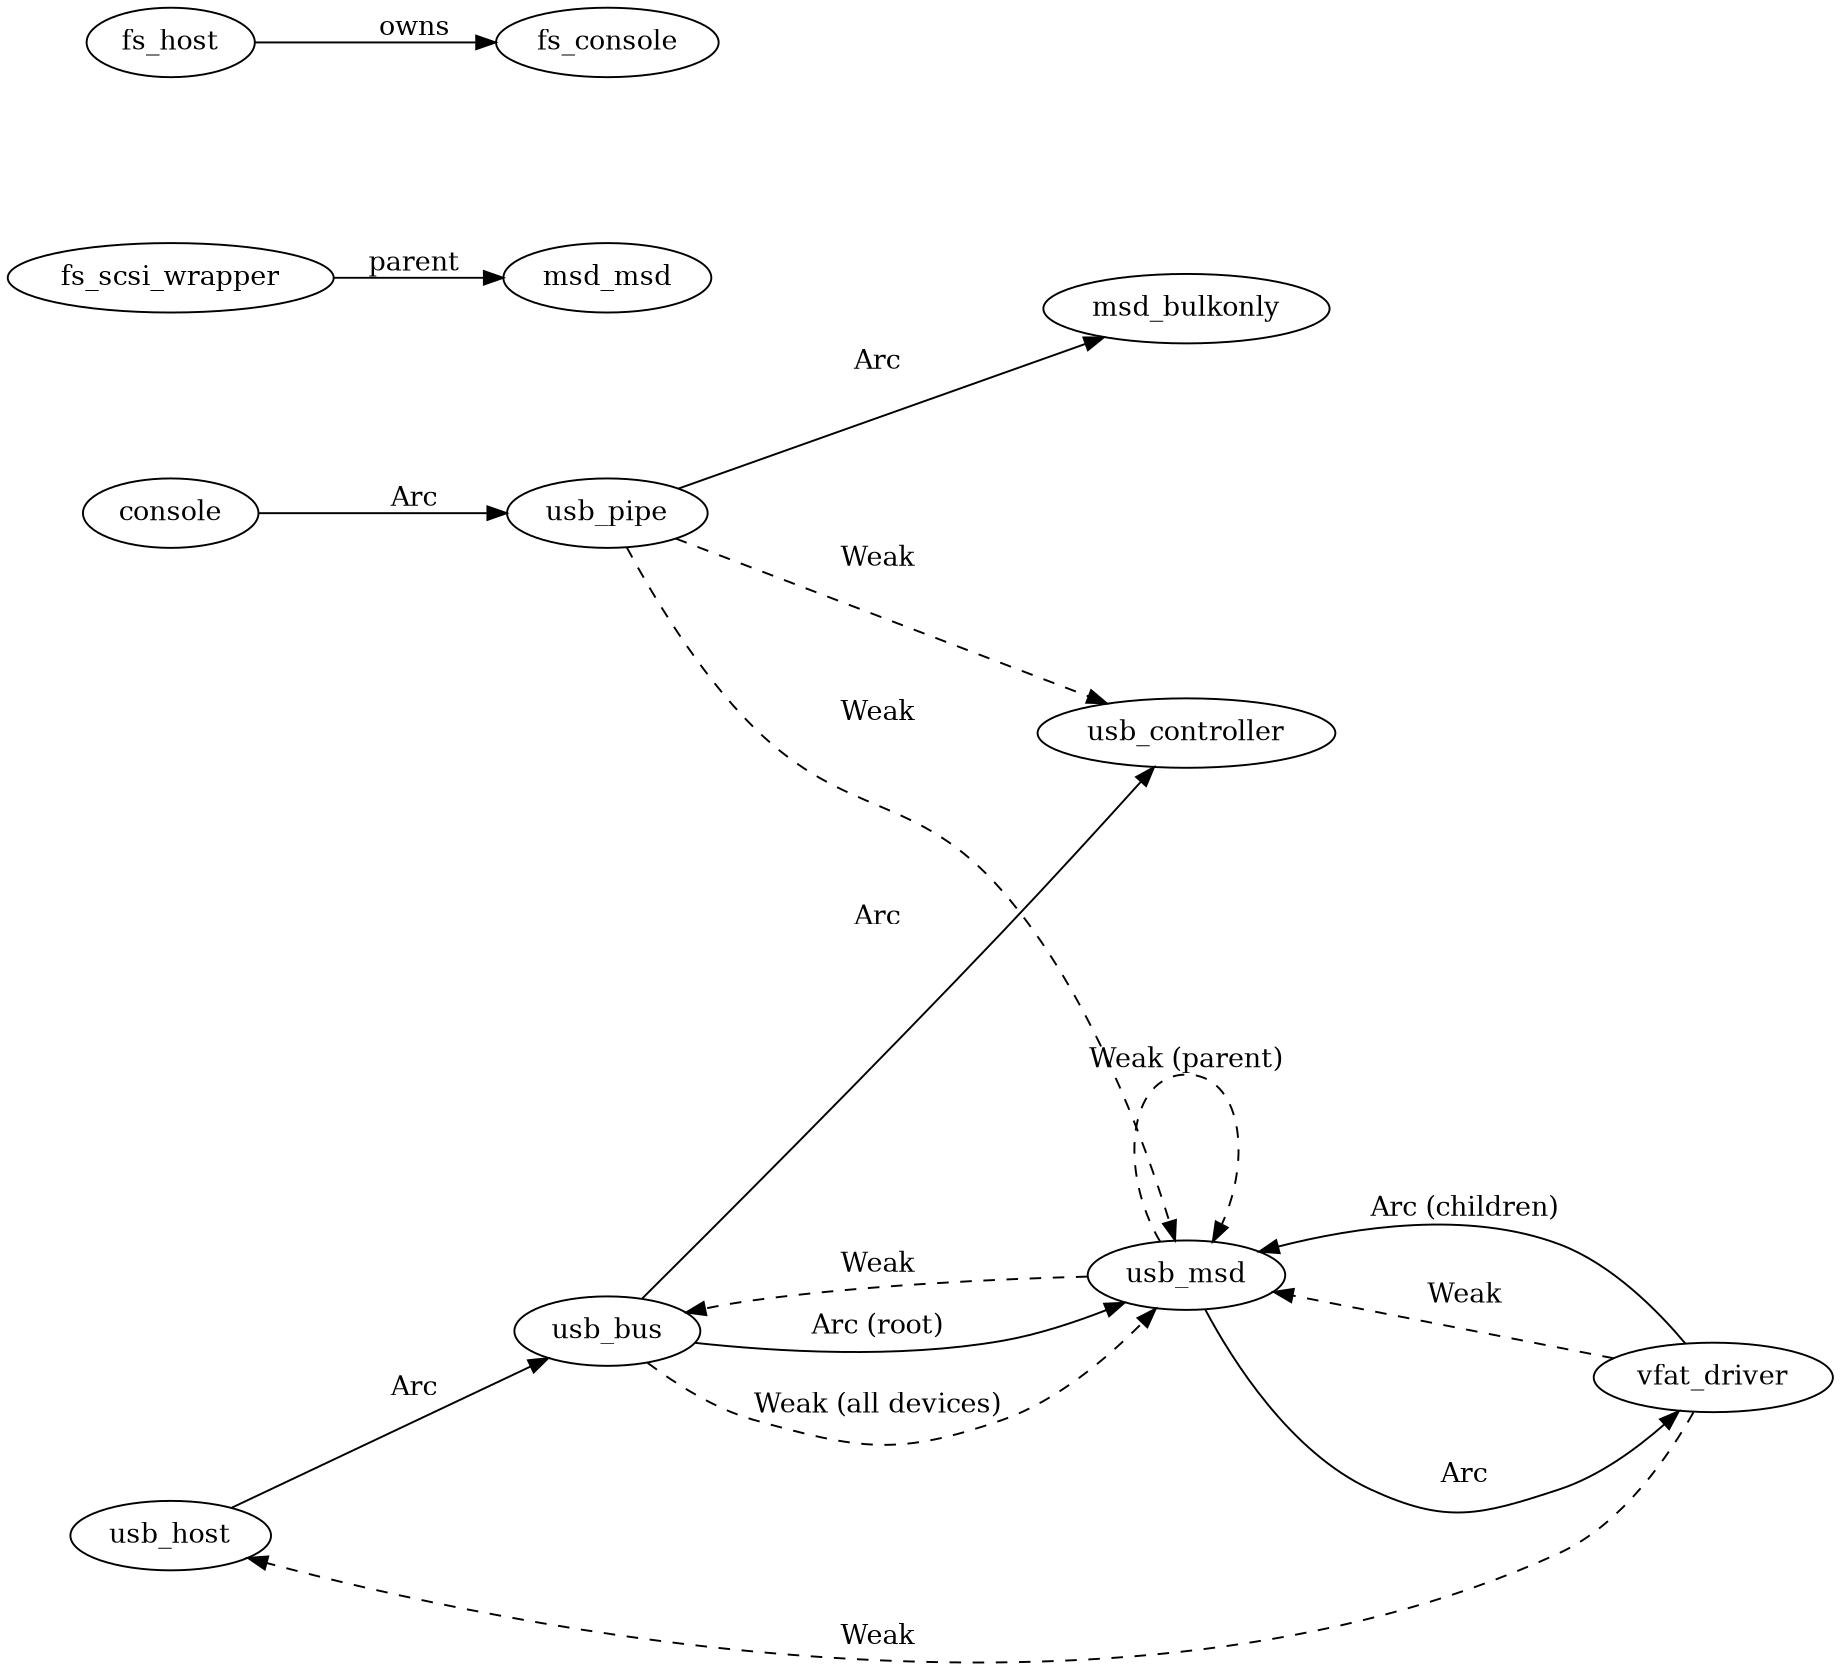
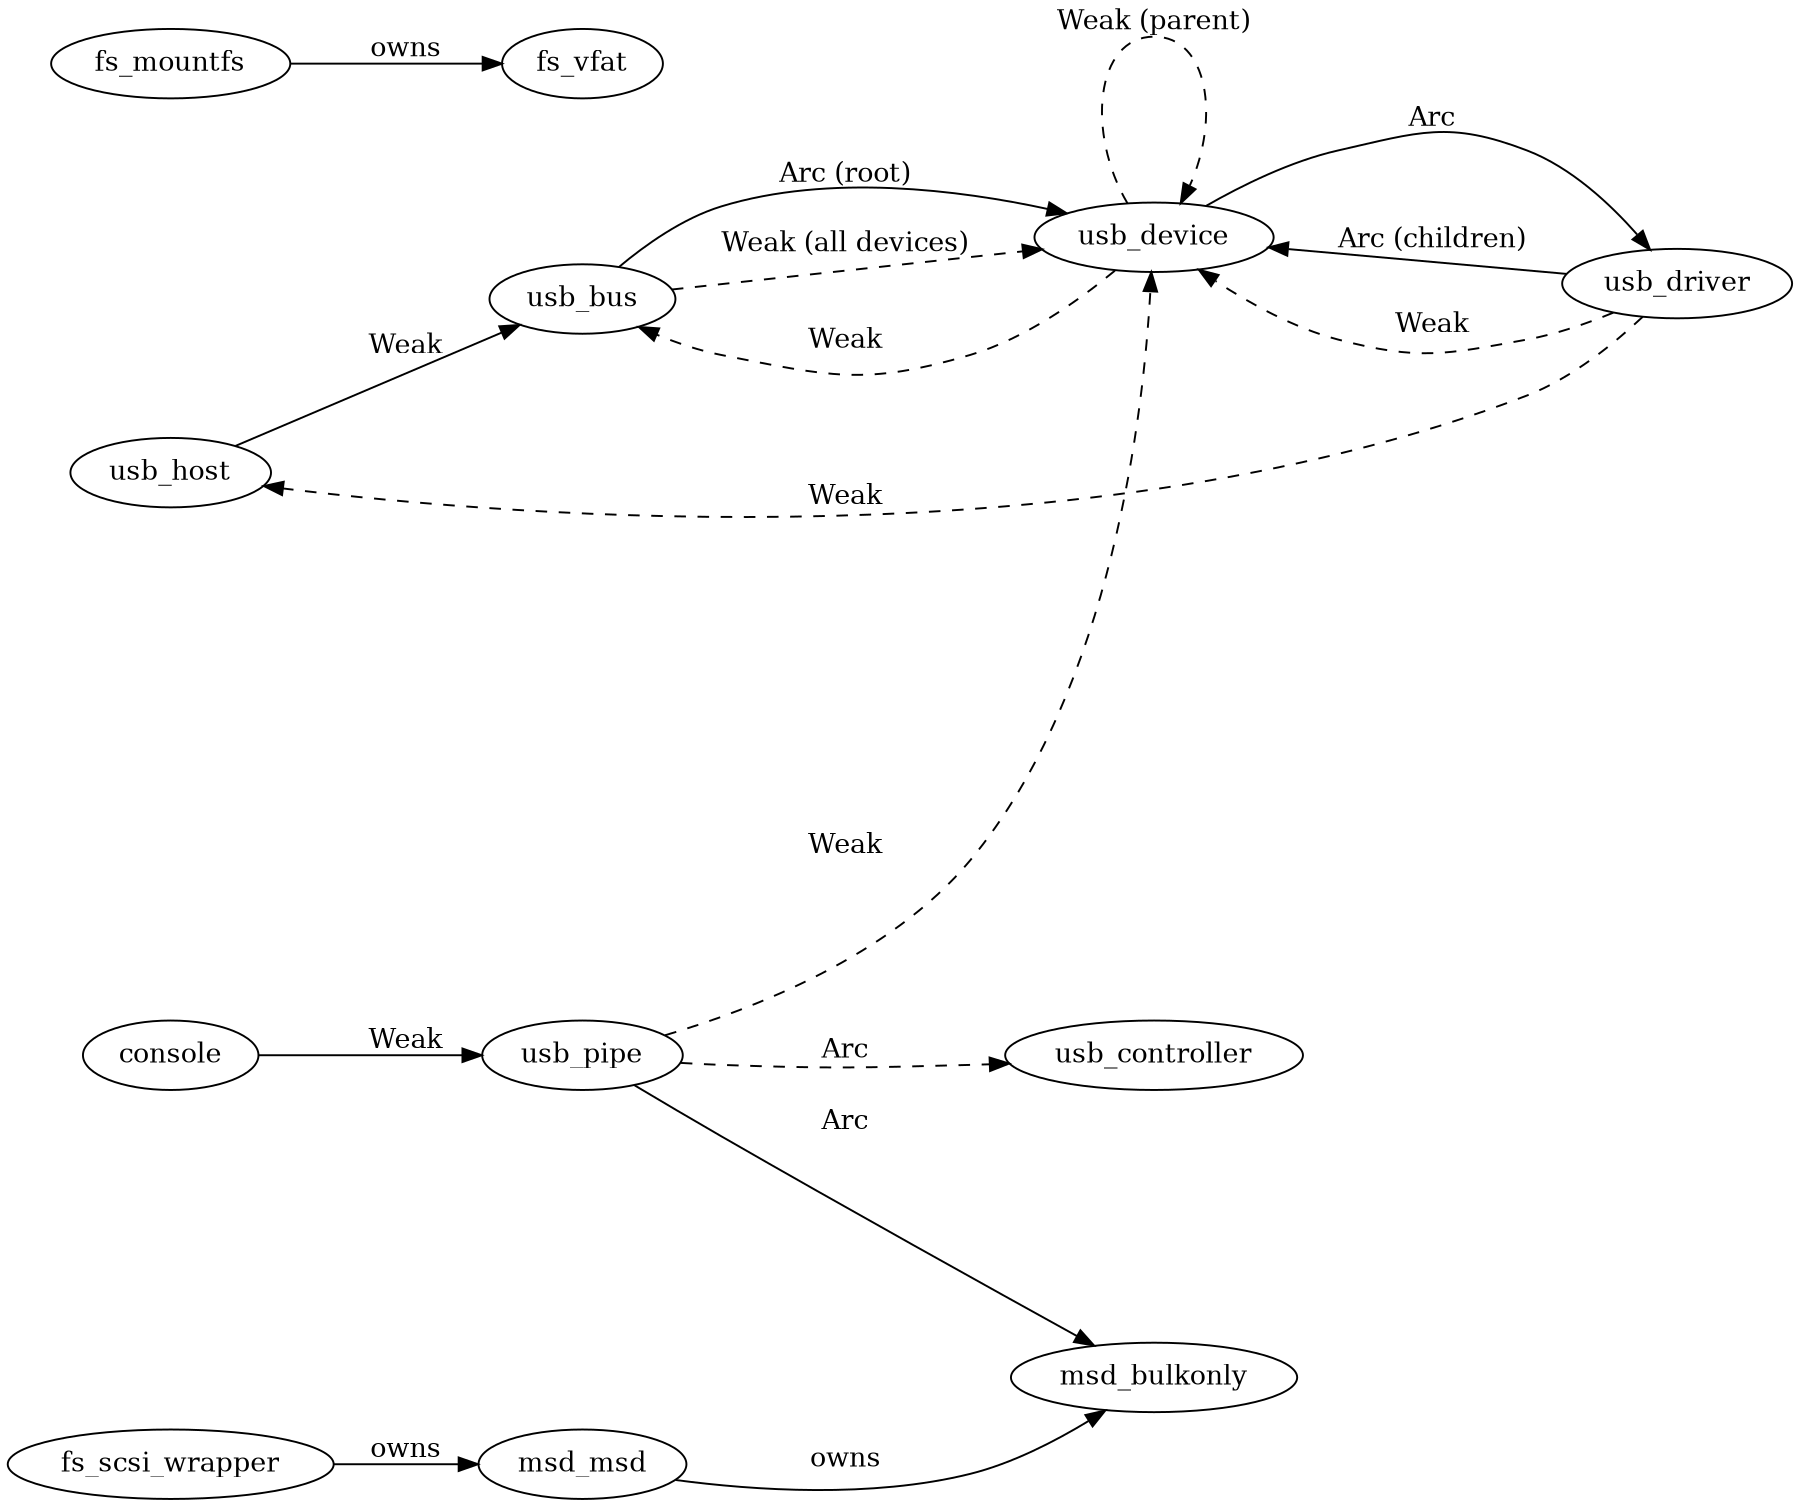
(171, 42) -> (171, 64)
(607, 42) -> (582, 64)
(415, 263) -> (406, 1450)
(415, 499) -> (406, 1041)
(878, 558) -> (846, 1050)
(895, 1043) -> none
(1186, 1275) -> (1154, 237)
(1713, 1377) -> (1677, 284)
(415, 1388) -> (406, 346)
none -> (888, 1487)
